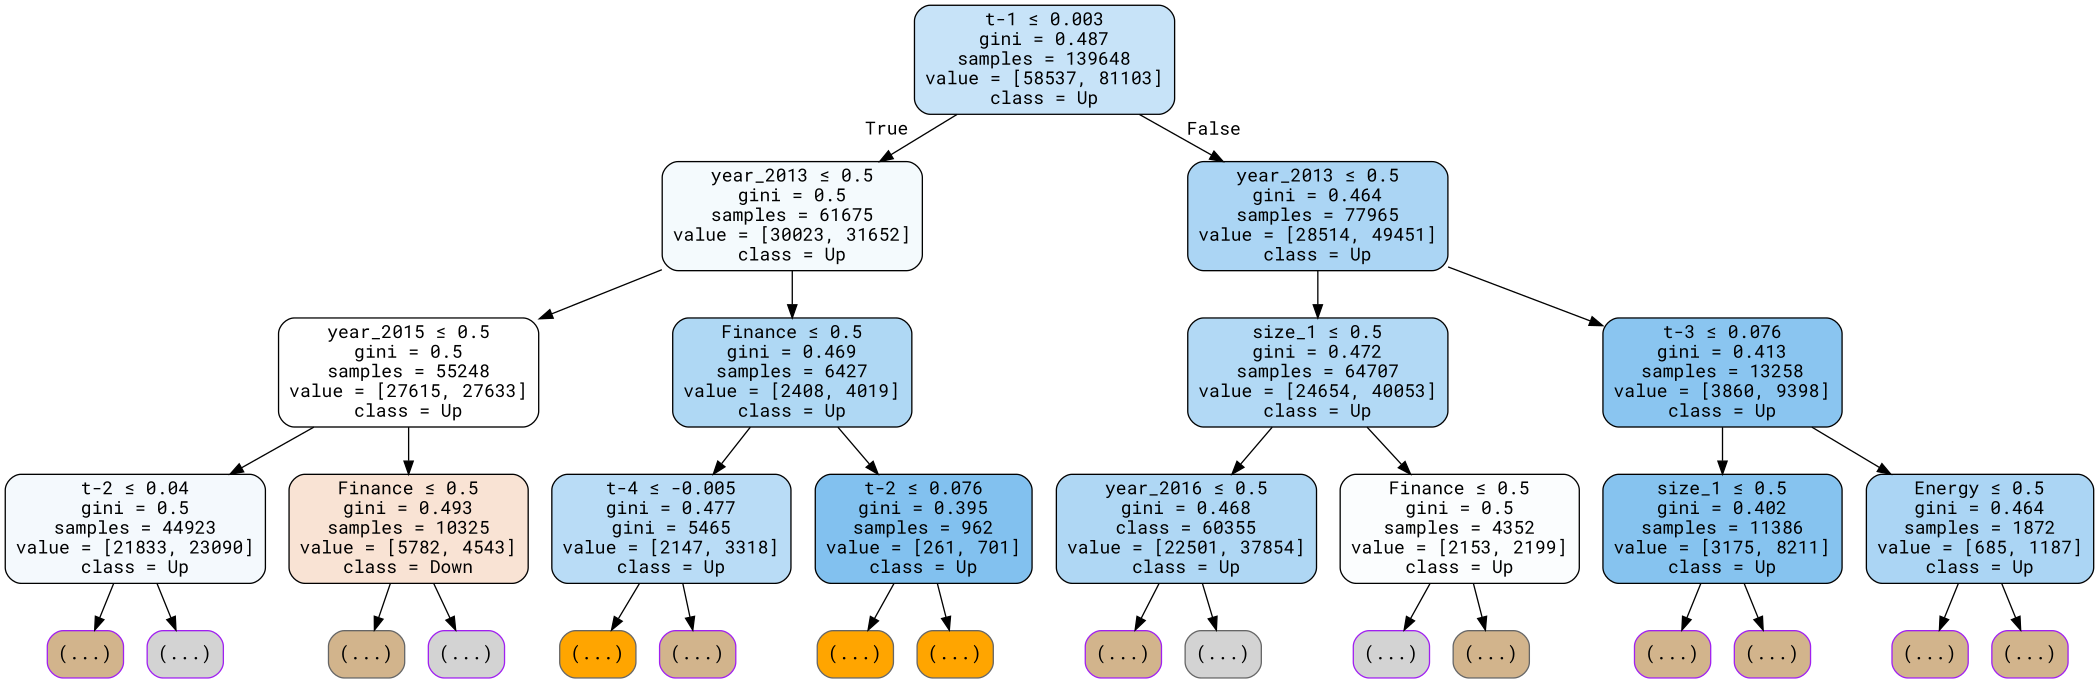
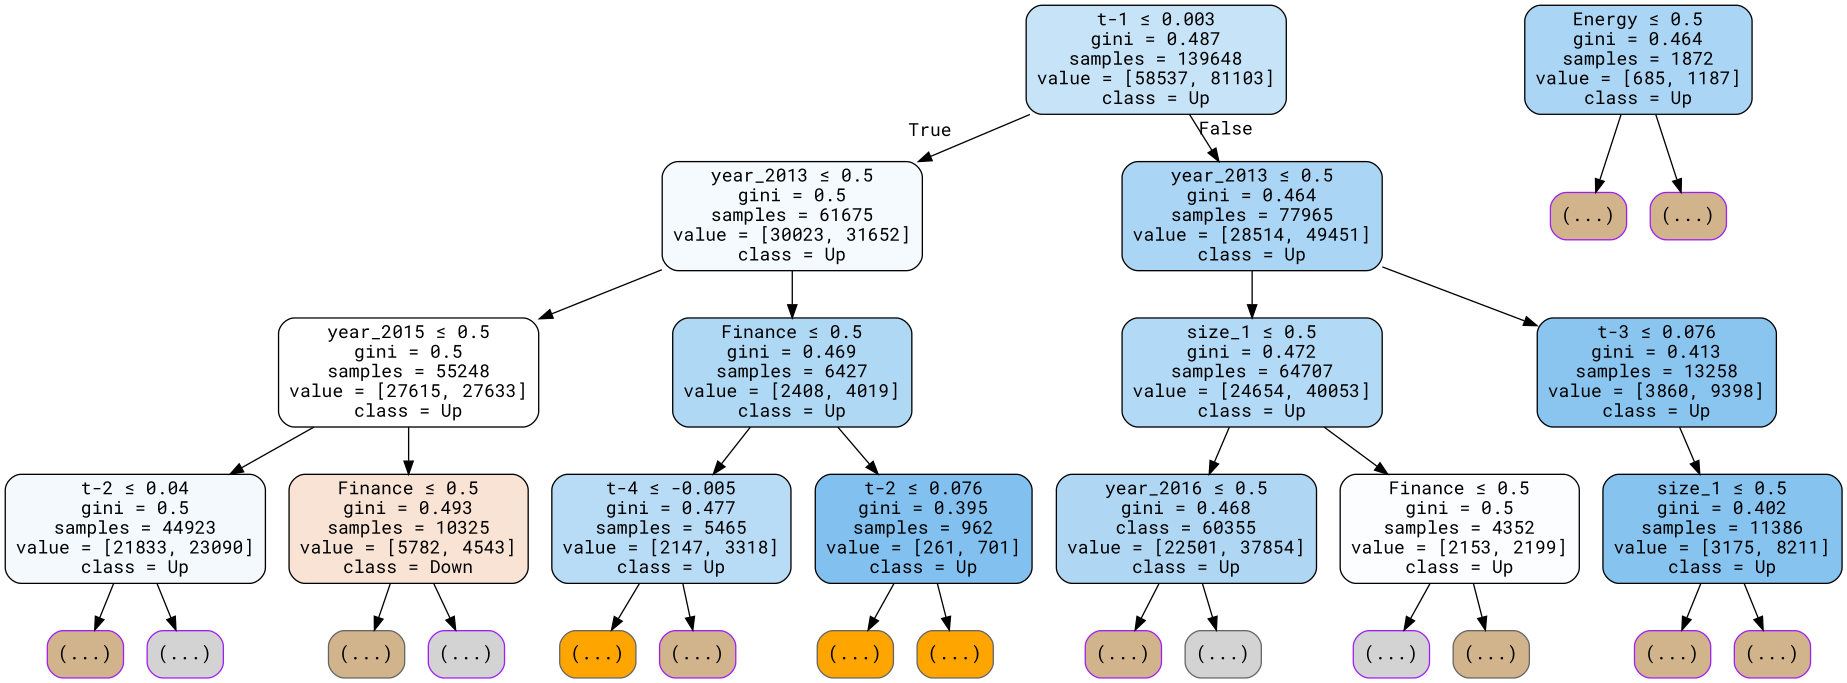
(1846, 447) -> none
(671, 528) -> (671, 528)
